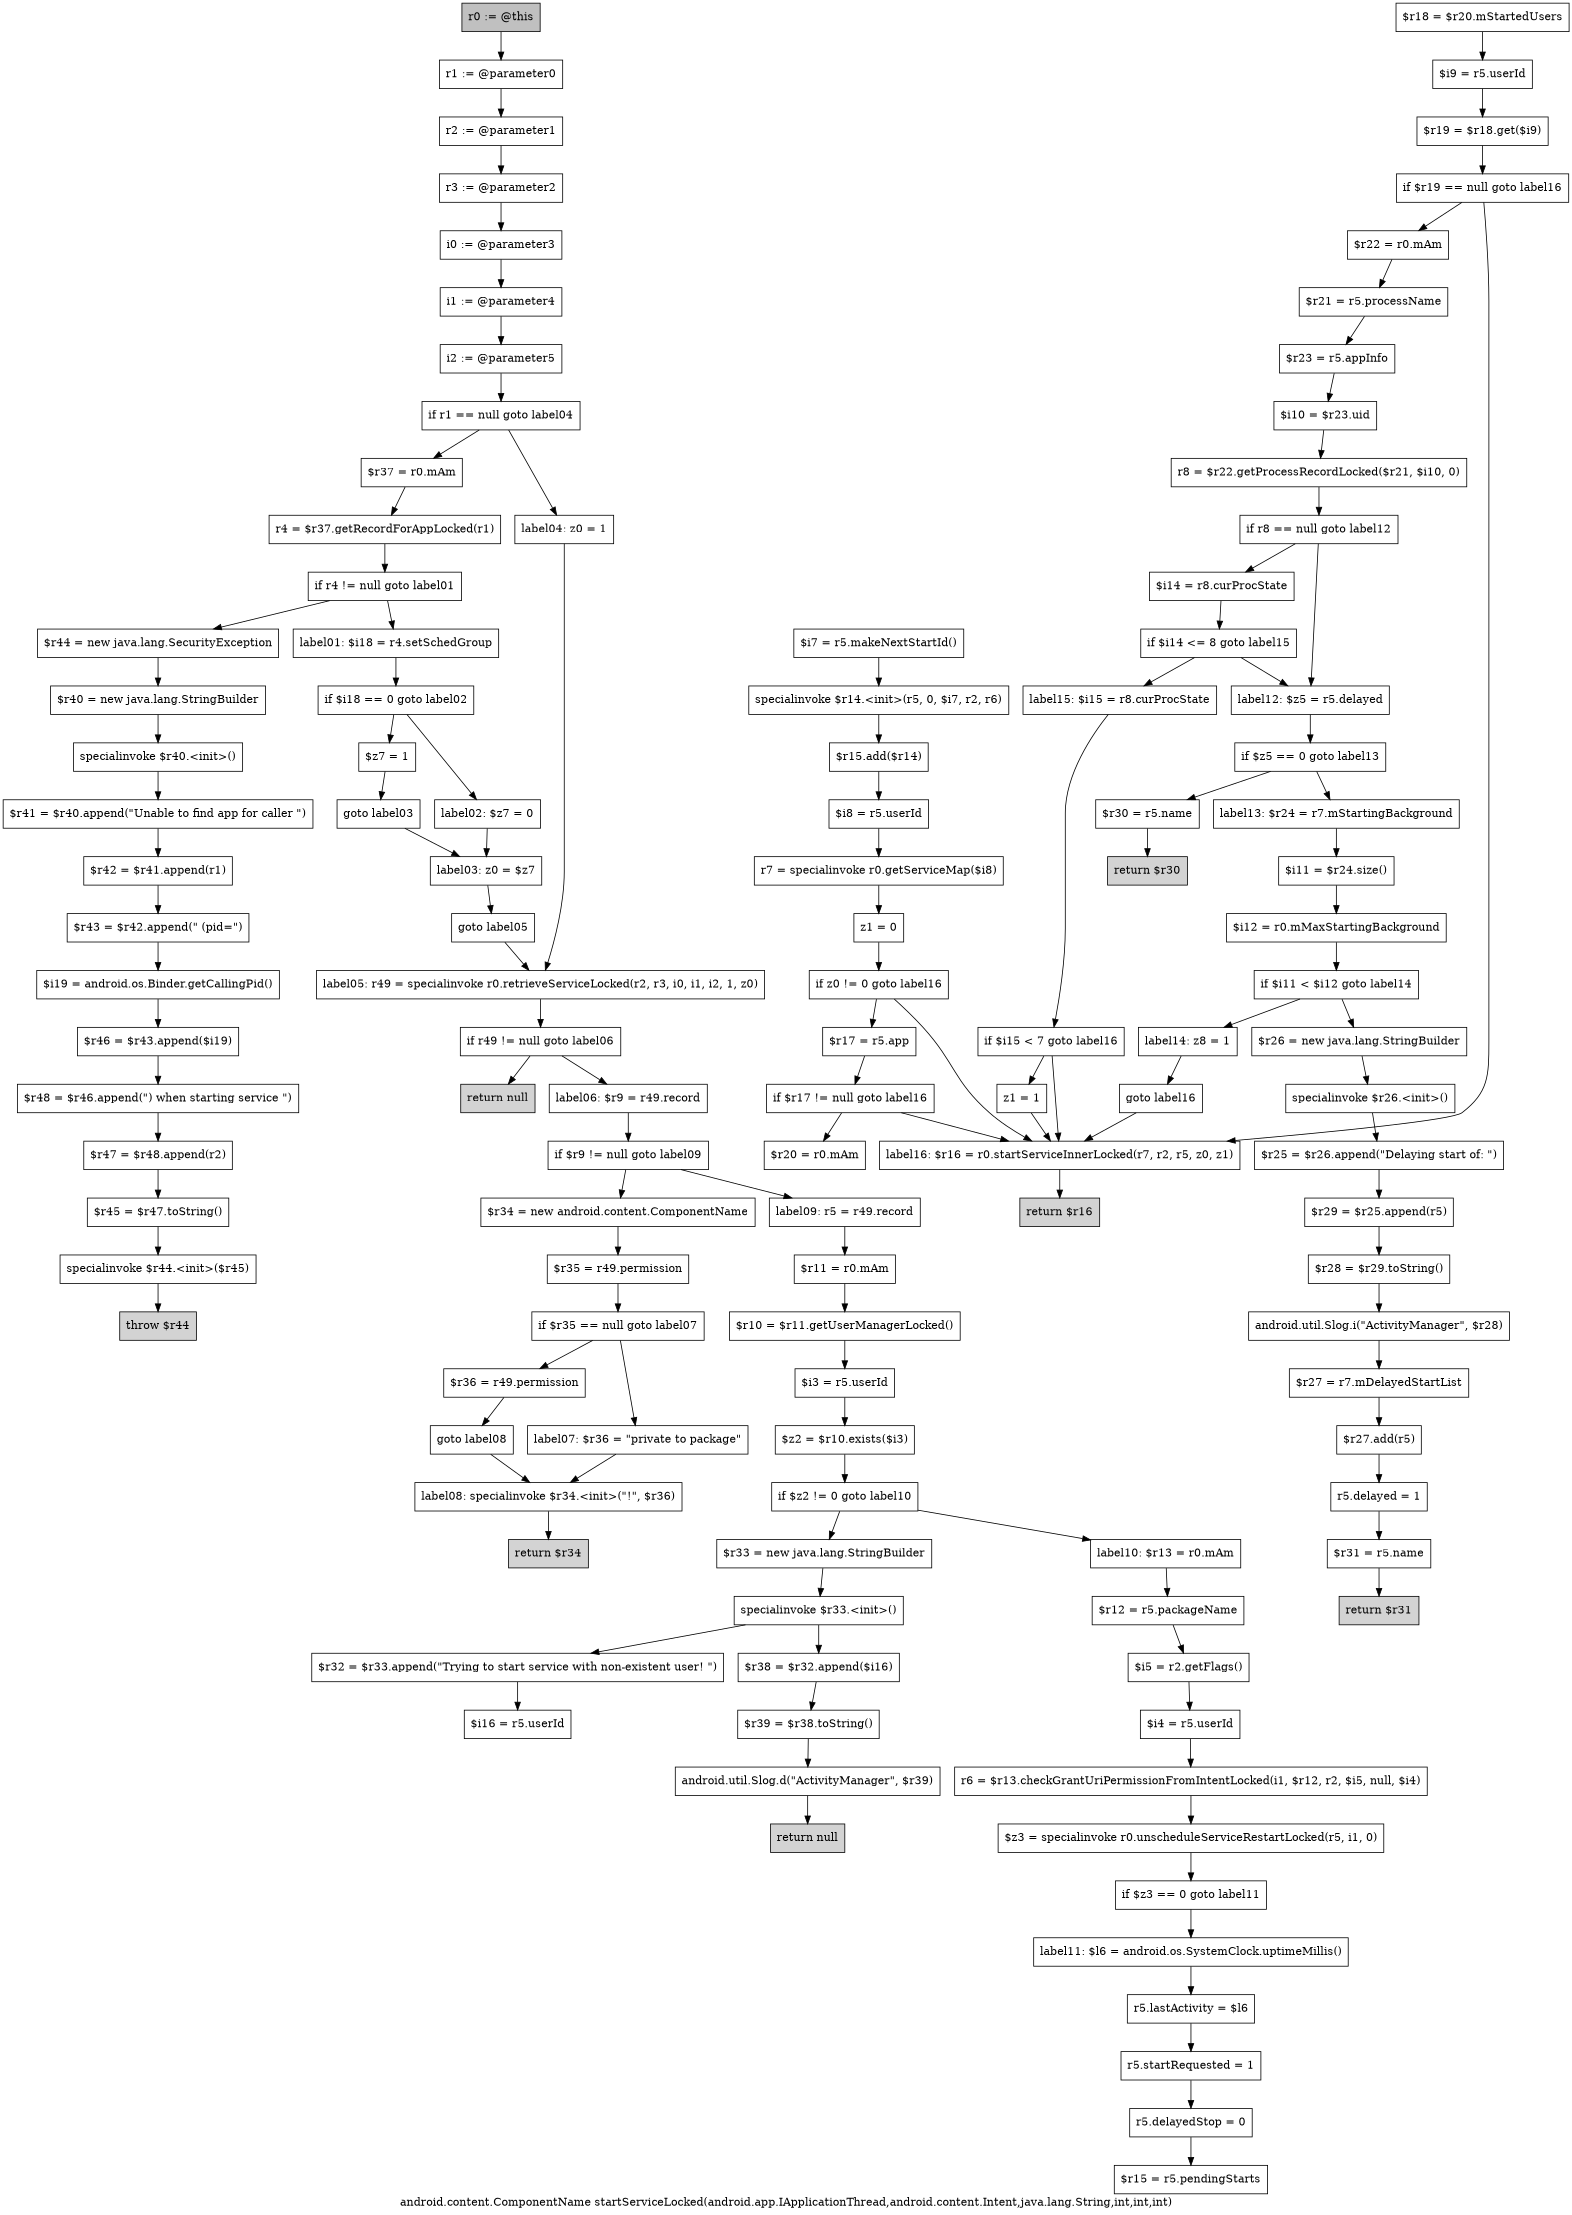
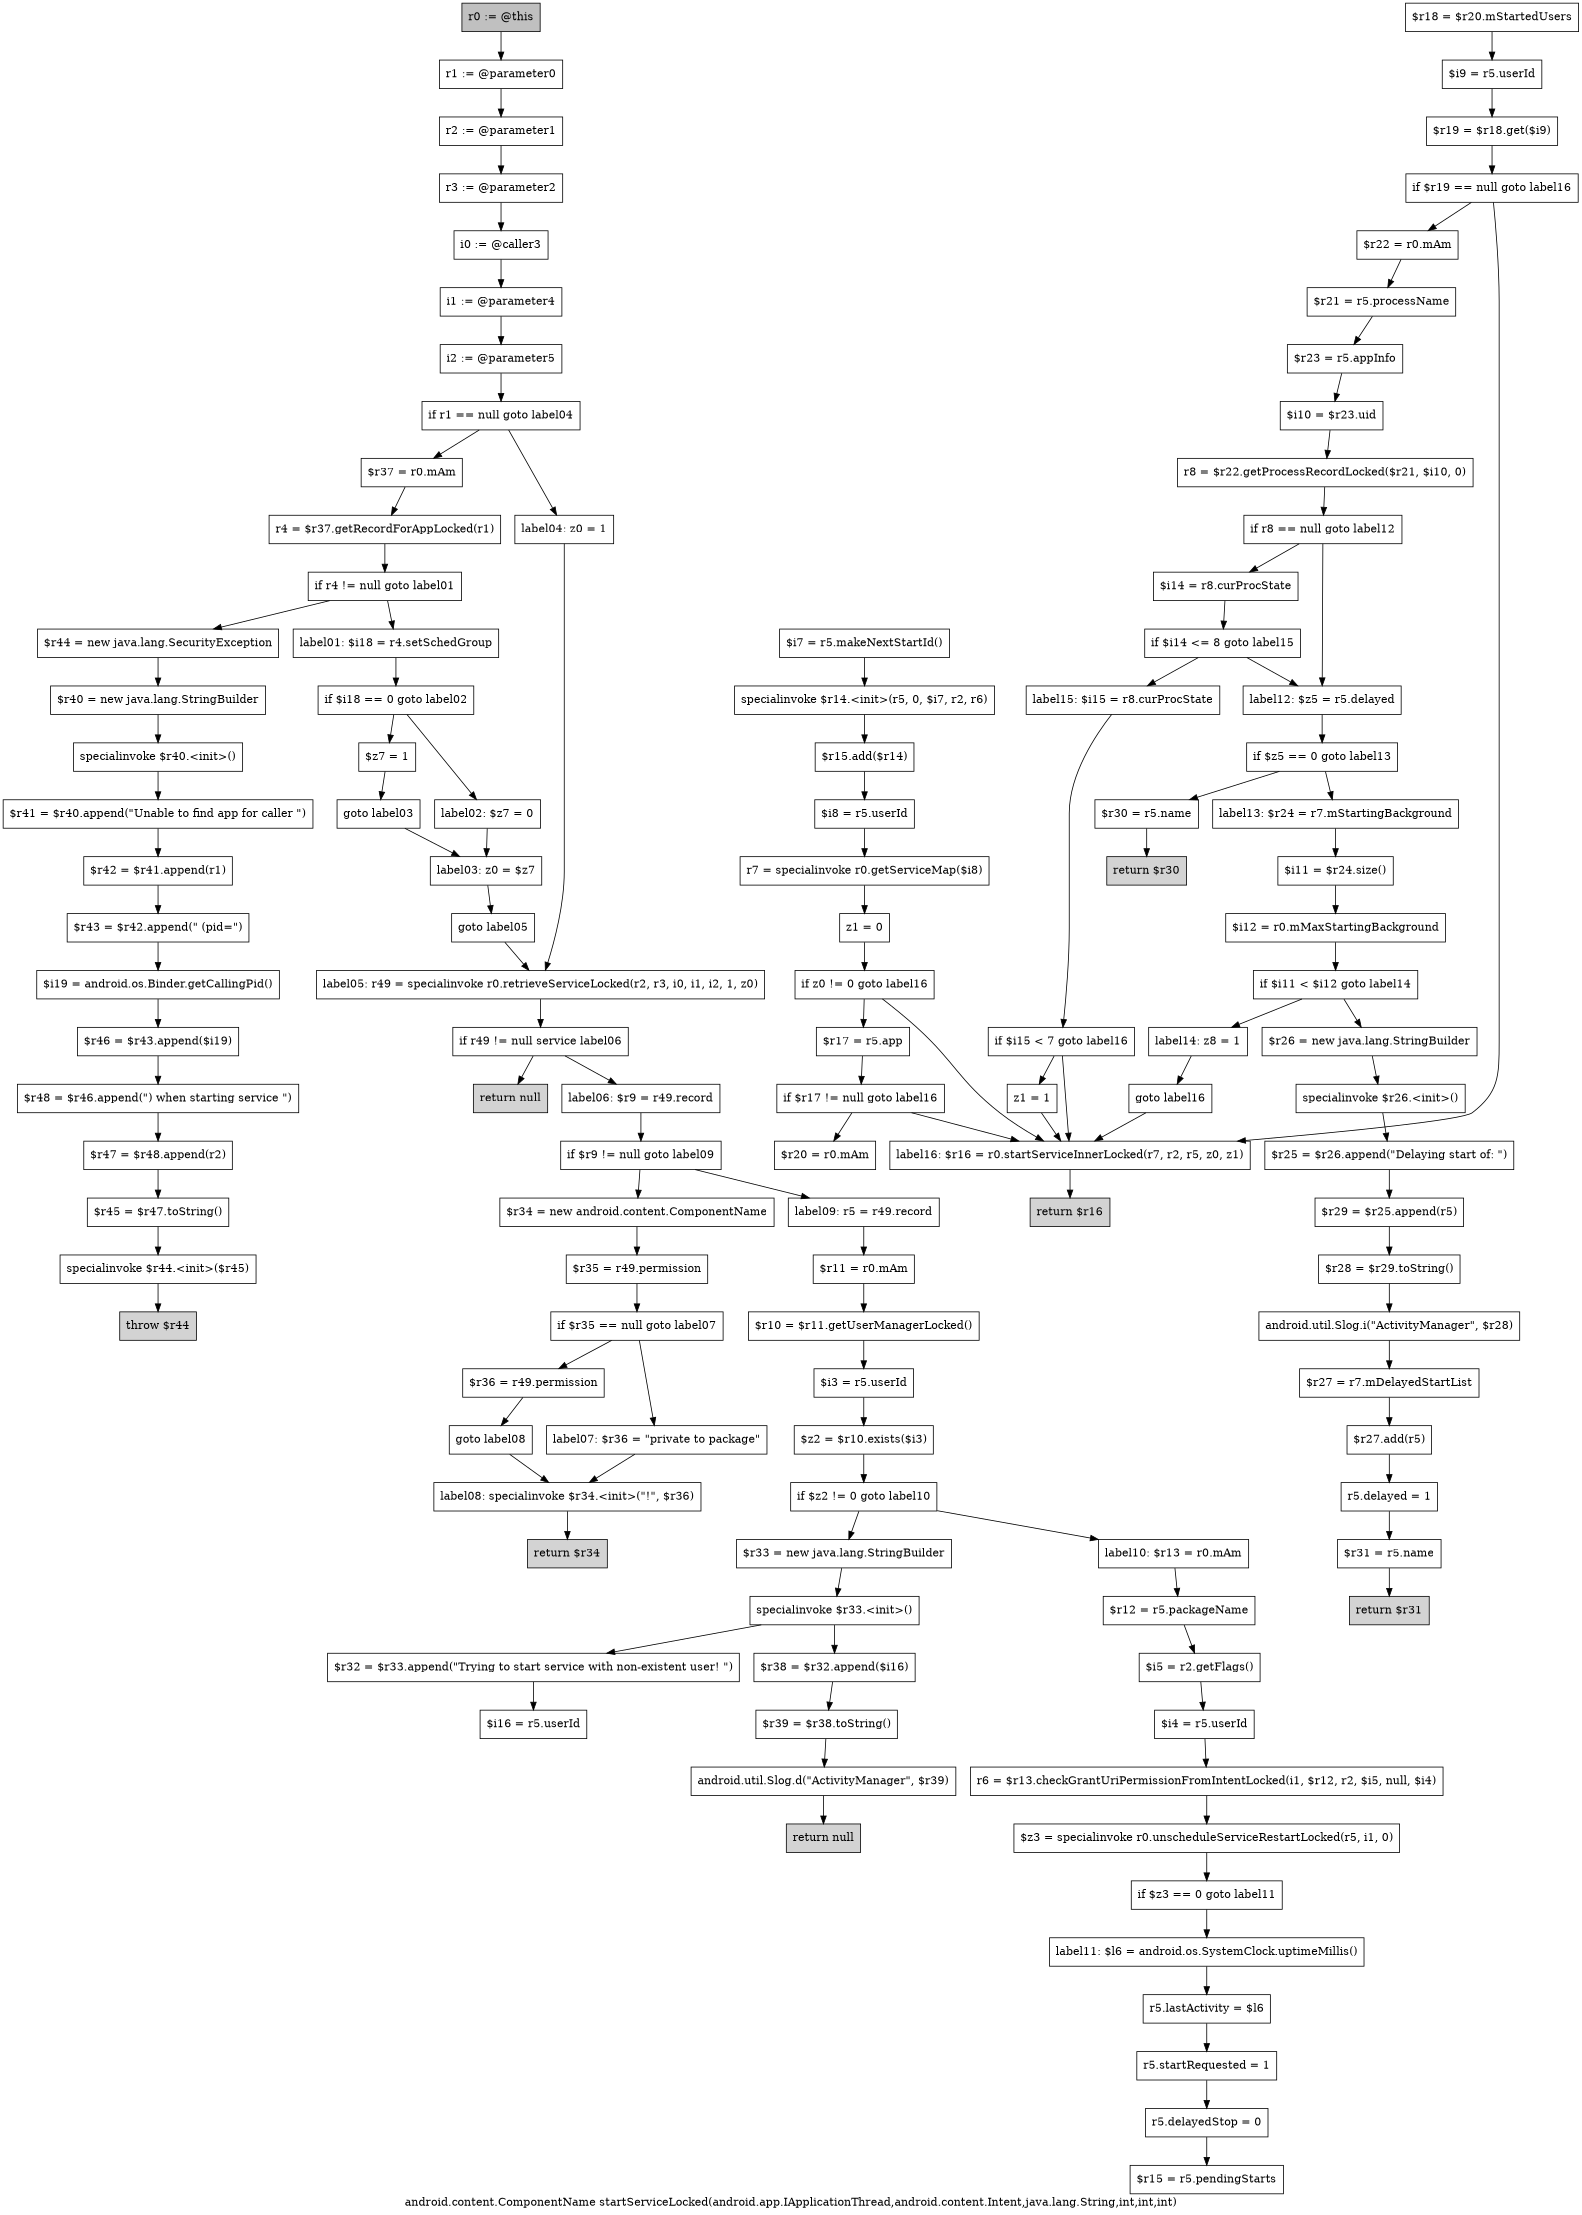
(501, 245) -> (501, 245)
(541, 1042) -> (541, 1042)
